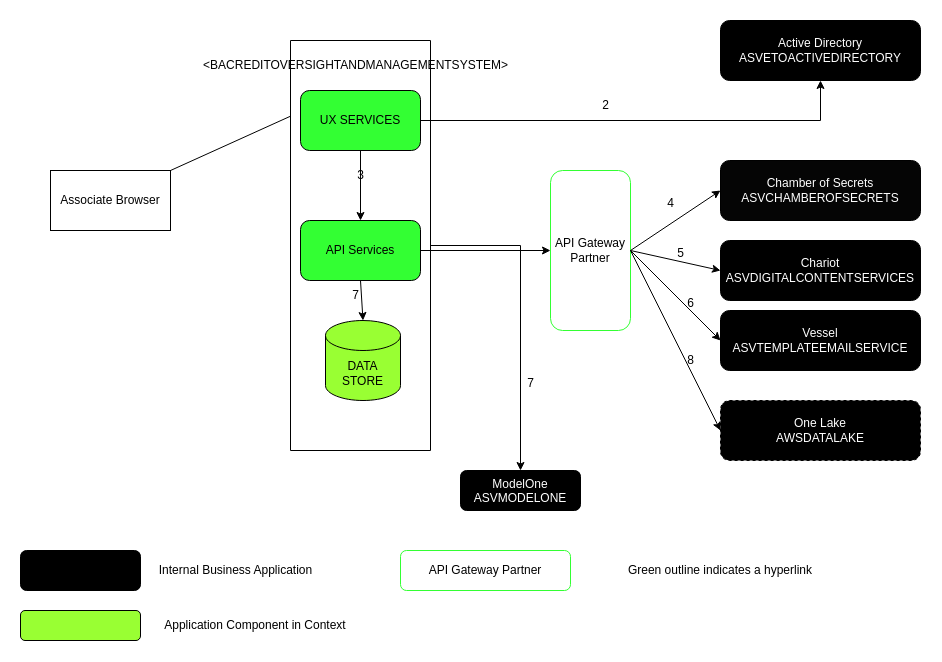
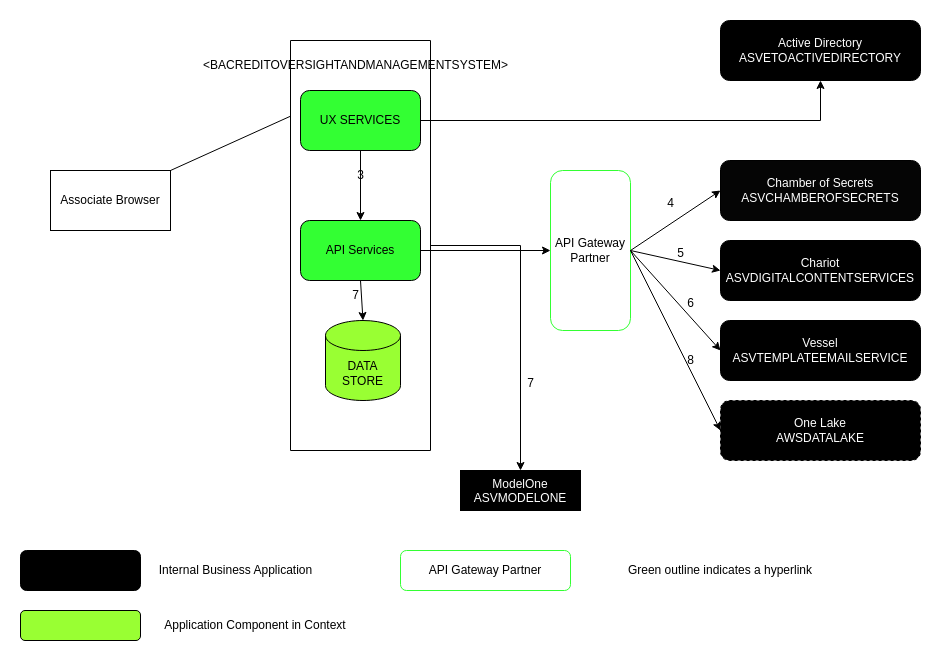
(606, 106) -> none
(821, 341) -> (821, 351)
(521, 491) -> (521, 491)
